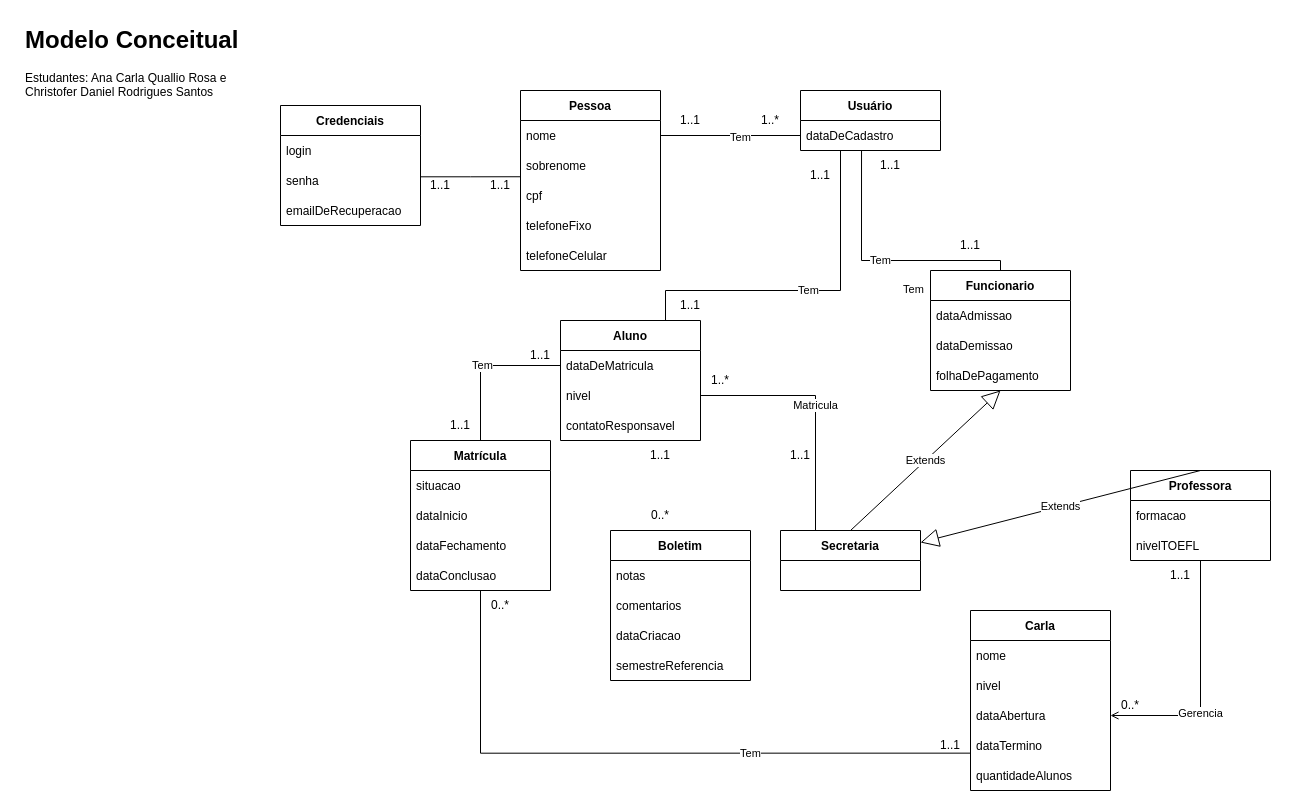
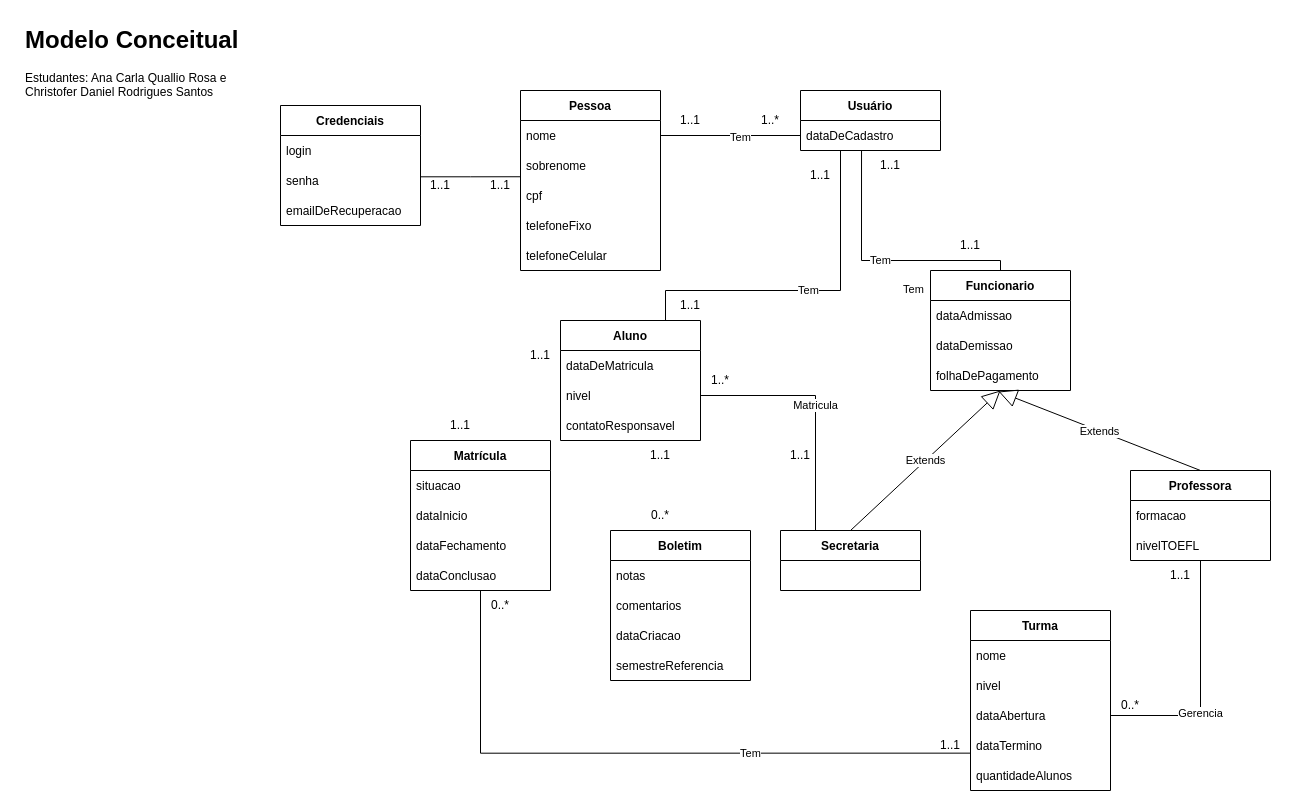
(483, 366) -> none
(1069, 504) -> (1108, 434)
(1040, 626) -> (1040, 626)
(1116, 716) -> (1116, 716)
